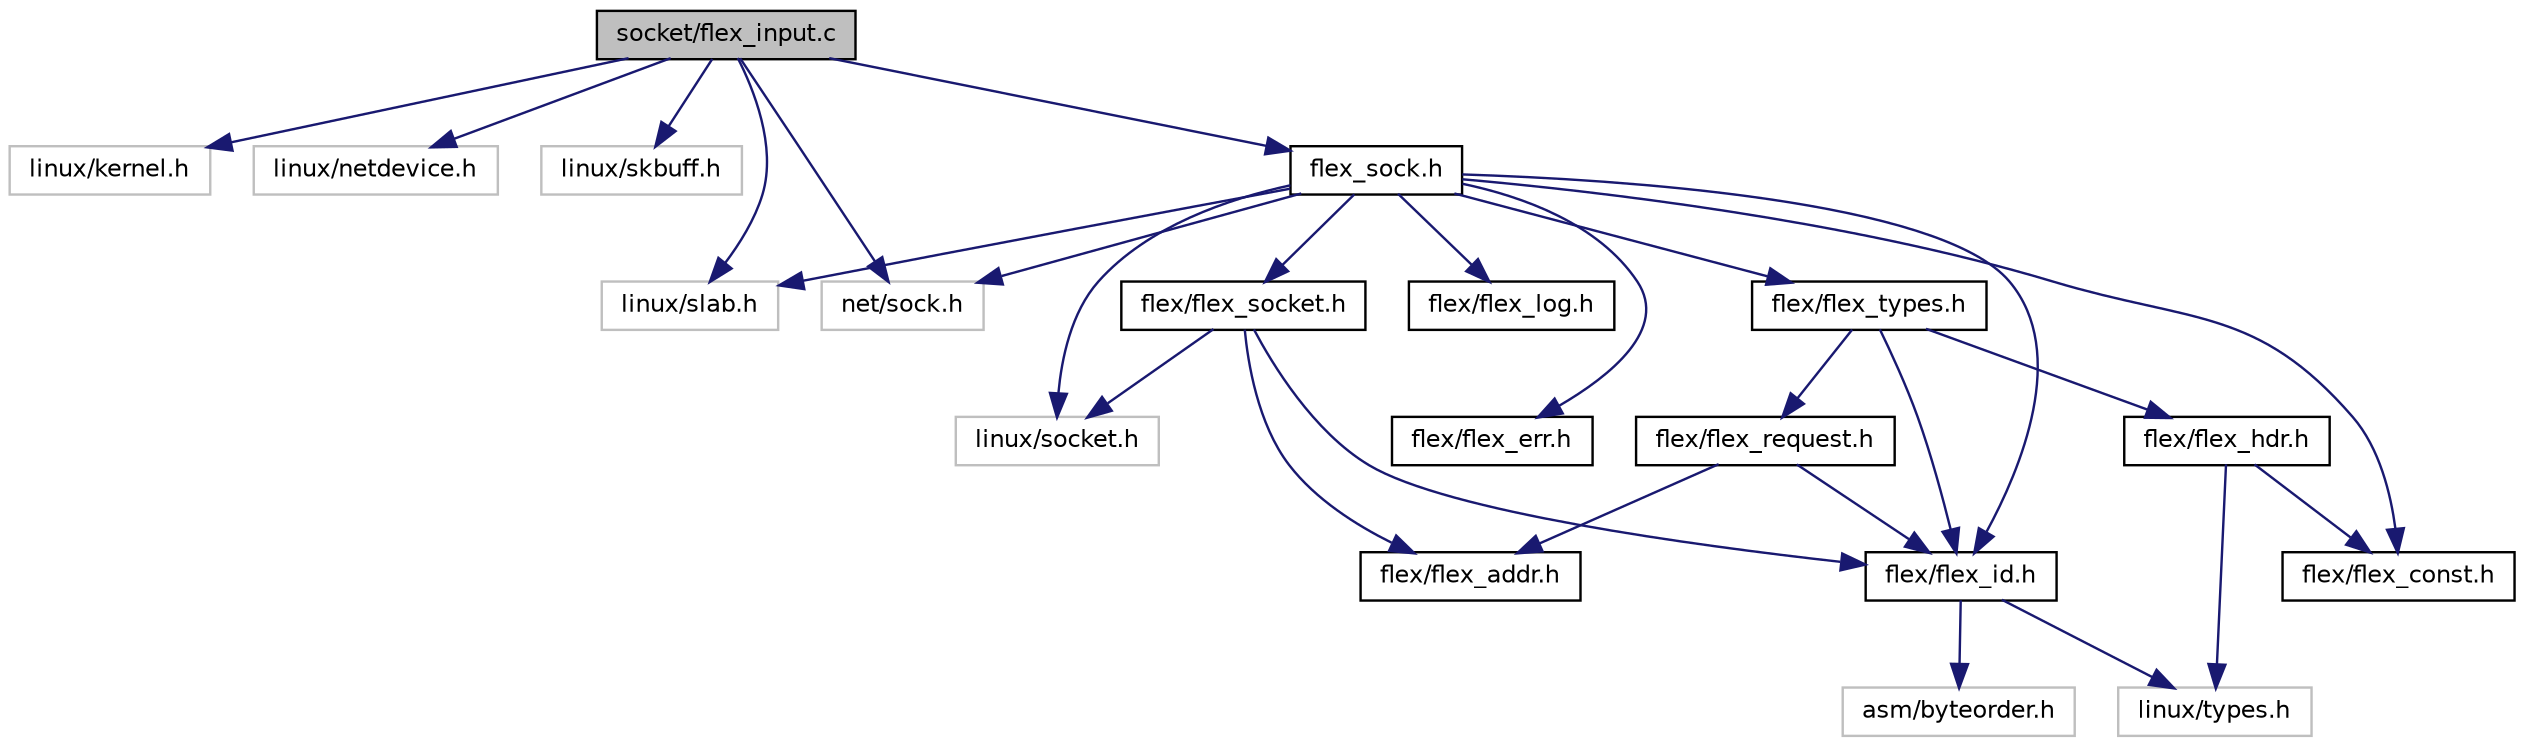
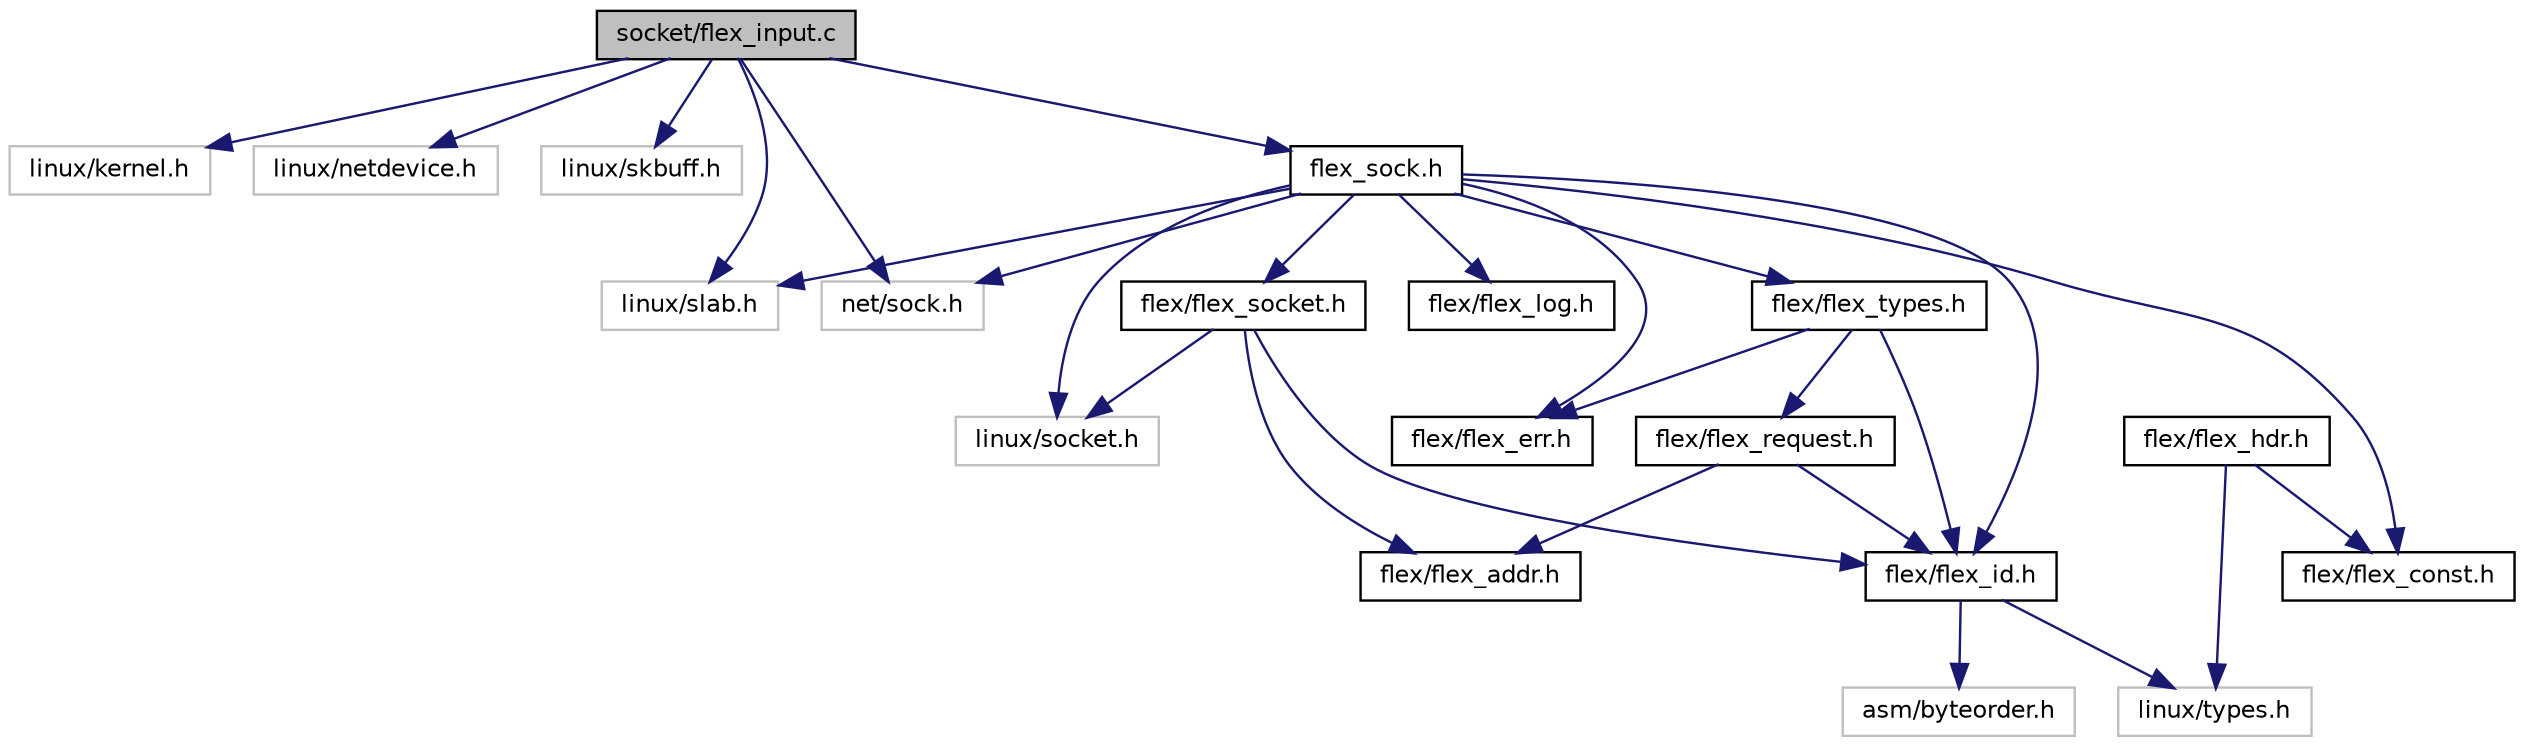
(2020, 363) -> (1693, 369)
